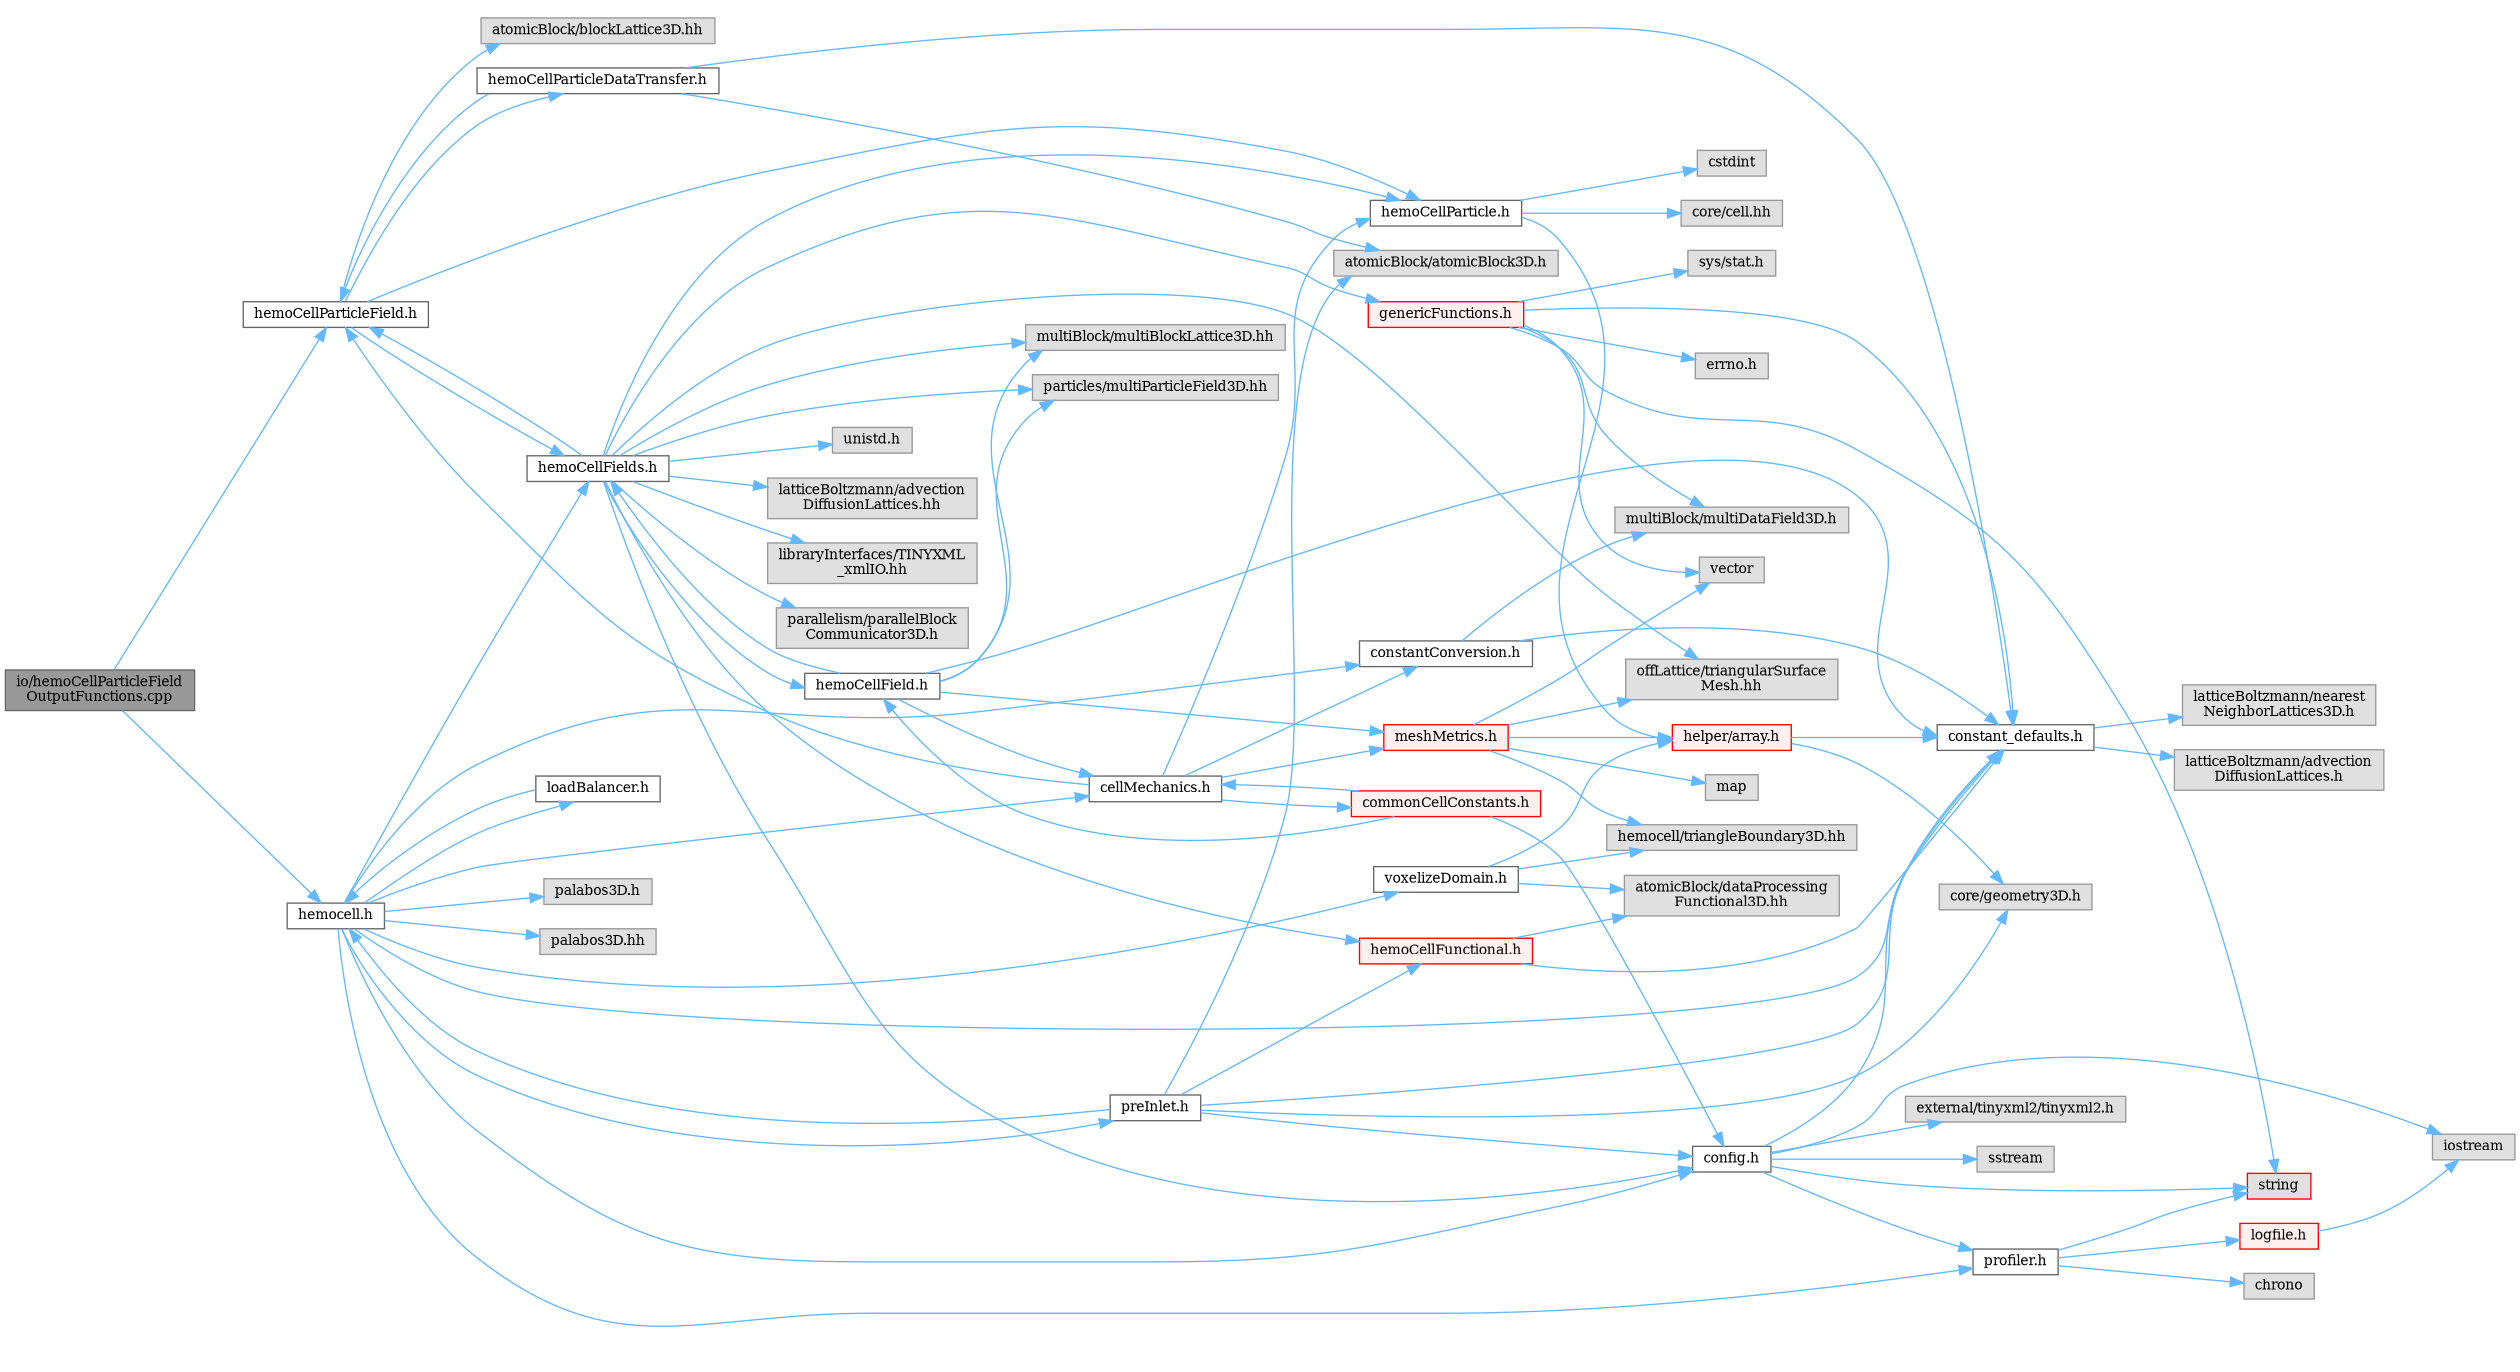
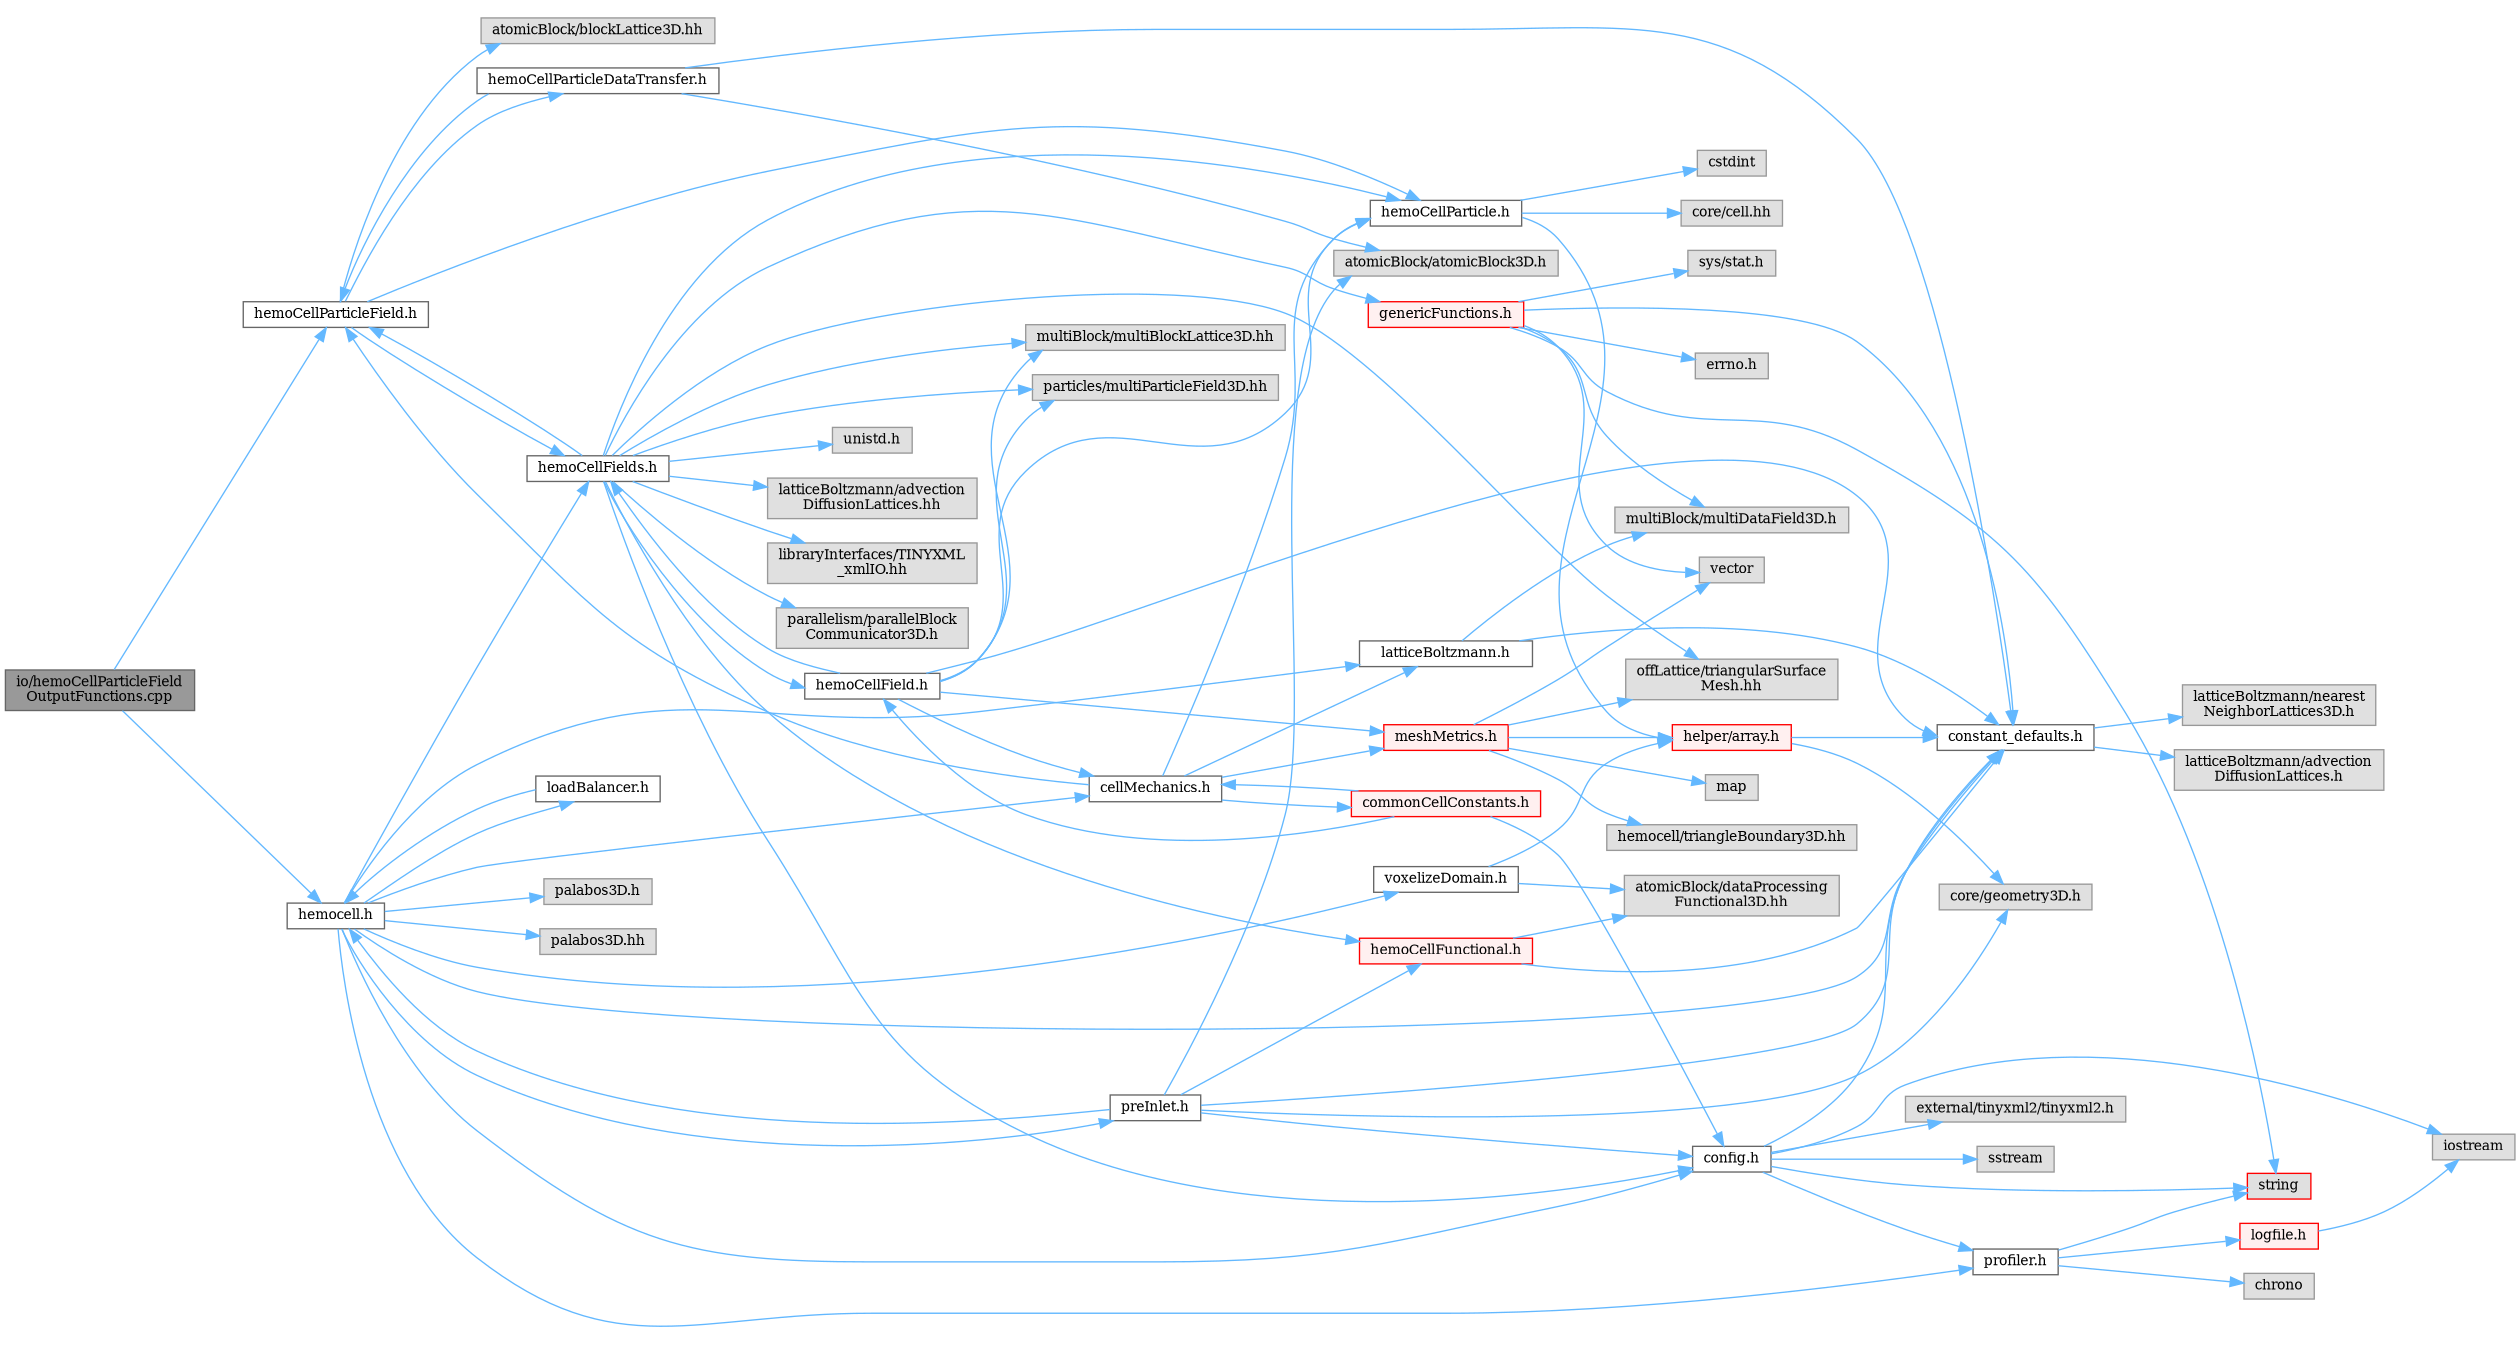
none -> (1141, 440)
(1446, 654) -> (1446, 654)
(1574, 861) -> none
